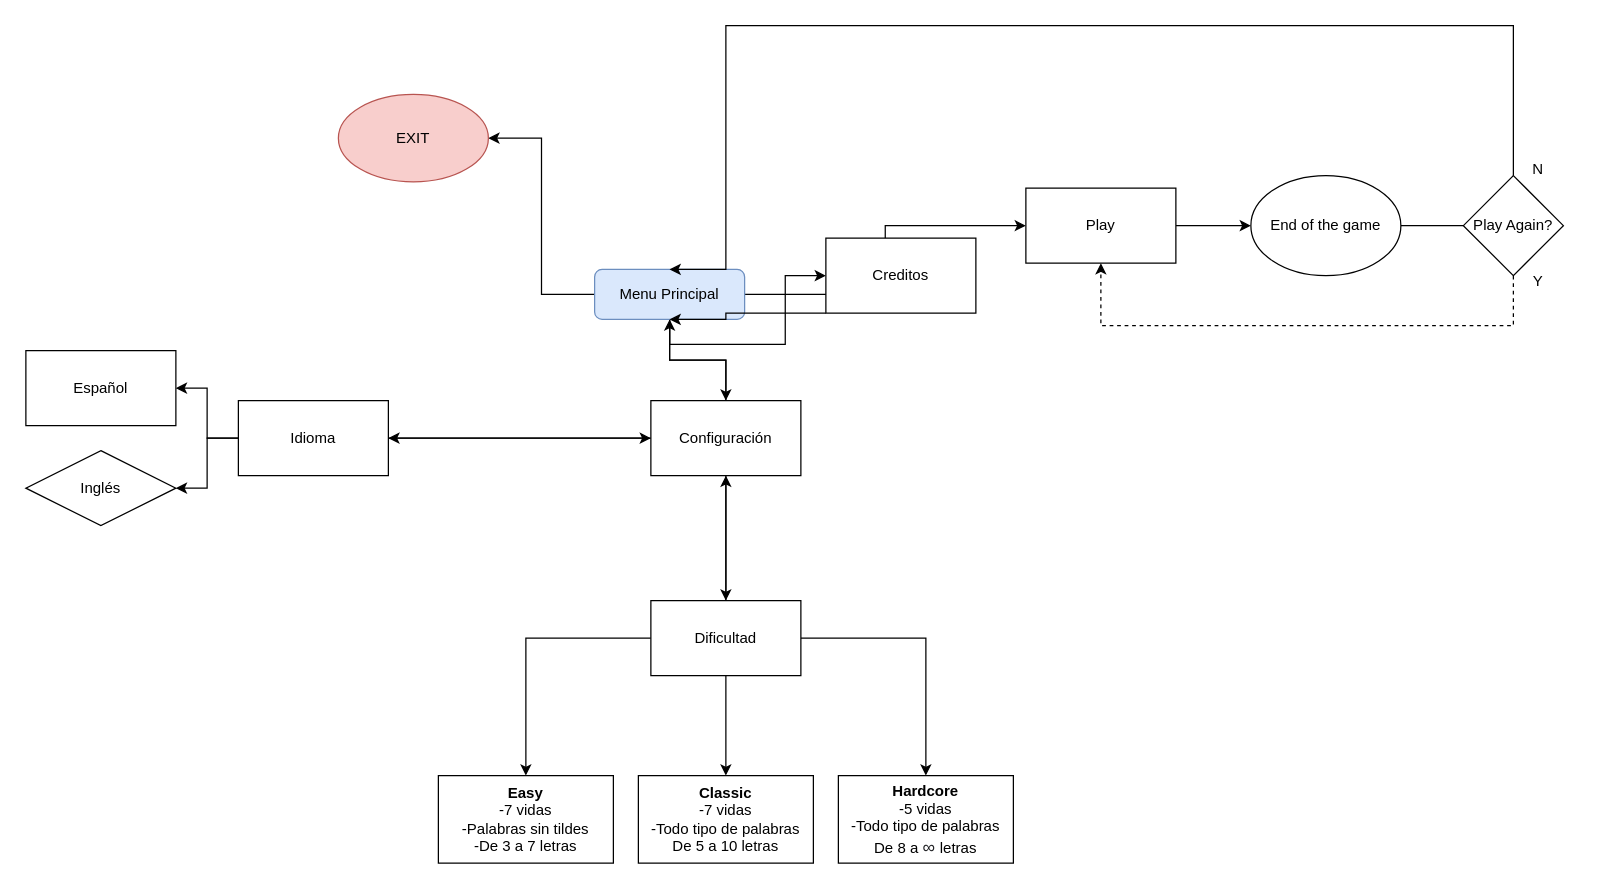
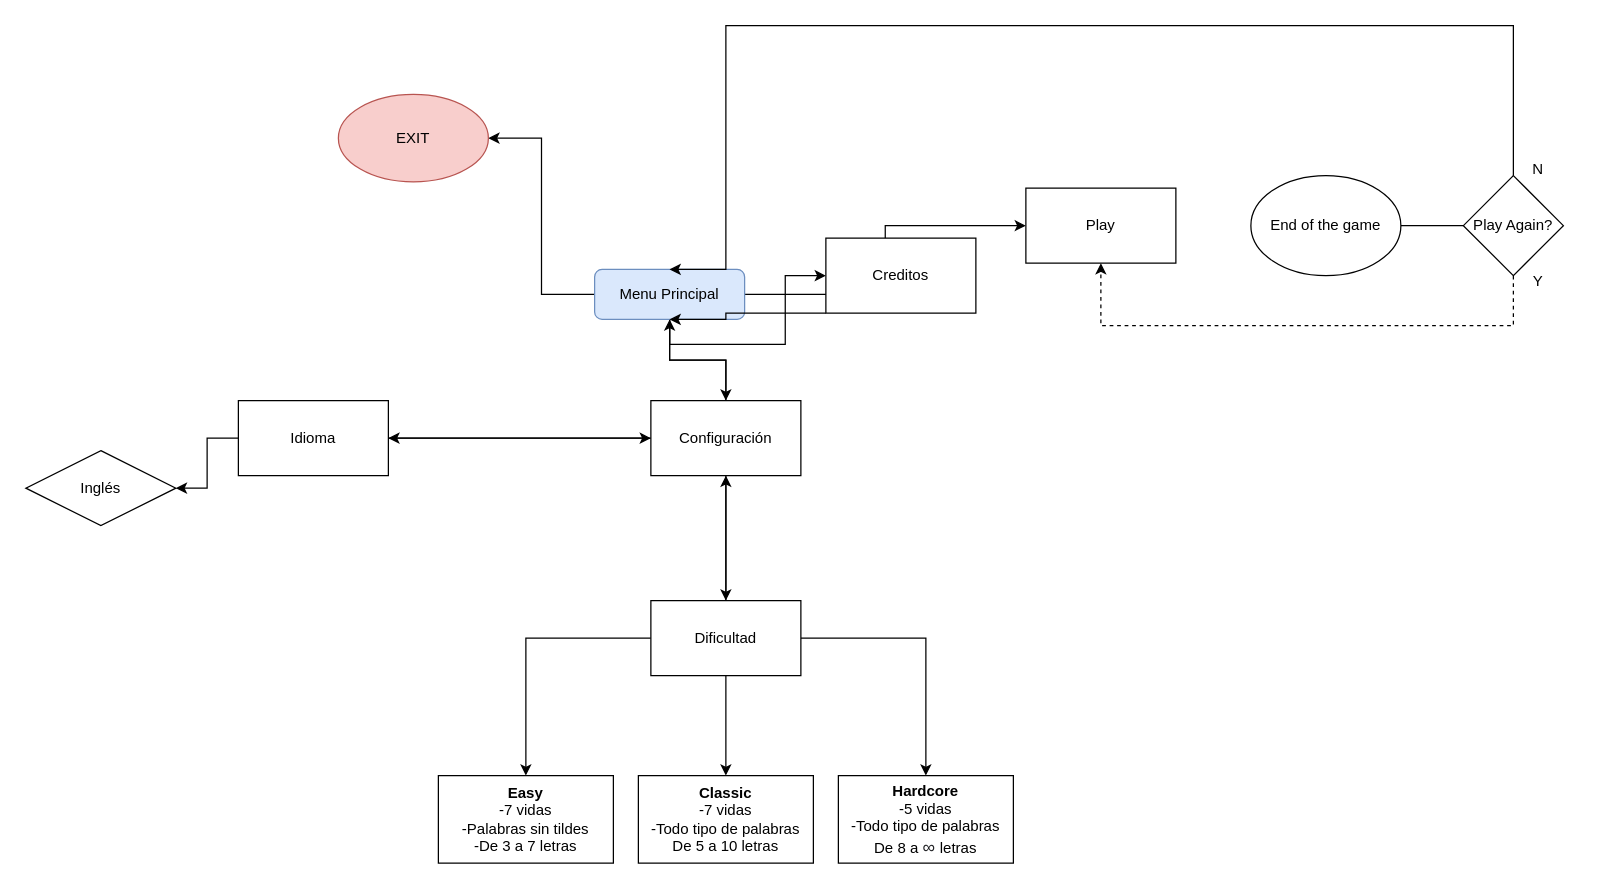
(1209, 226) -> none
(101, 388) -> none
(207, 400) -> none
